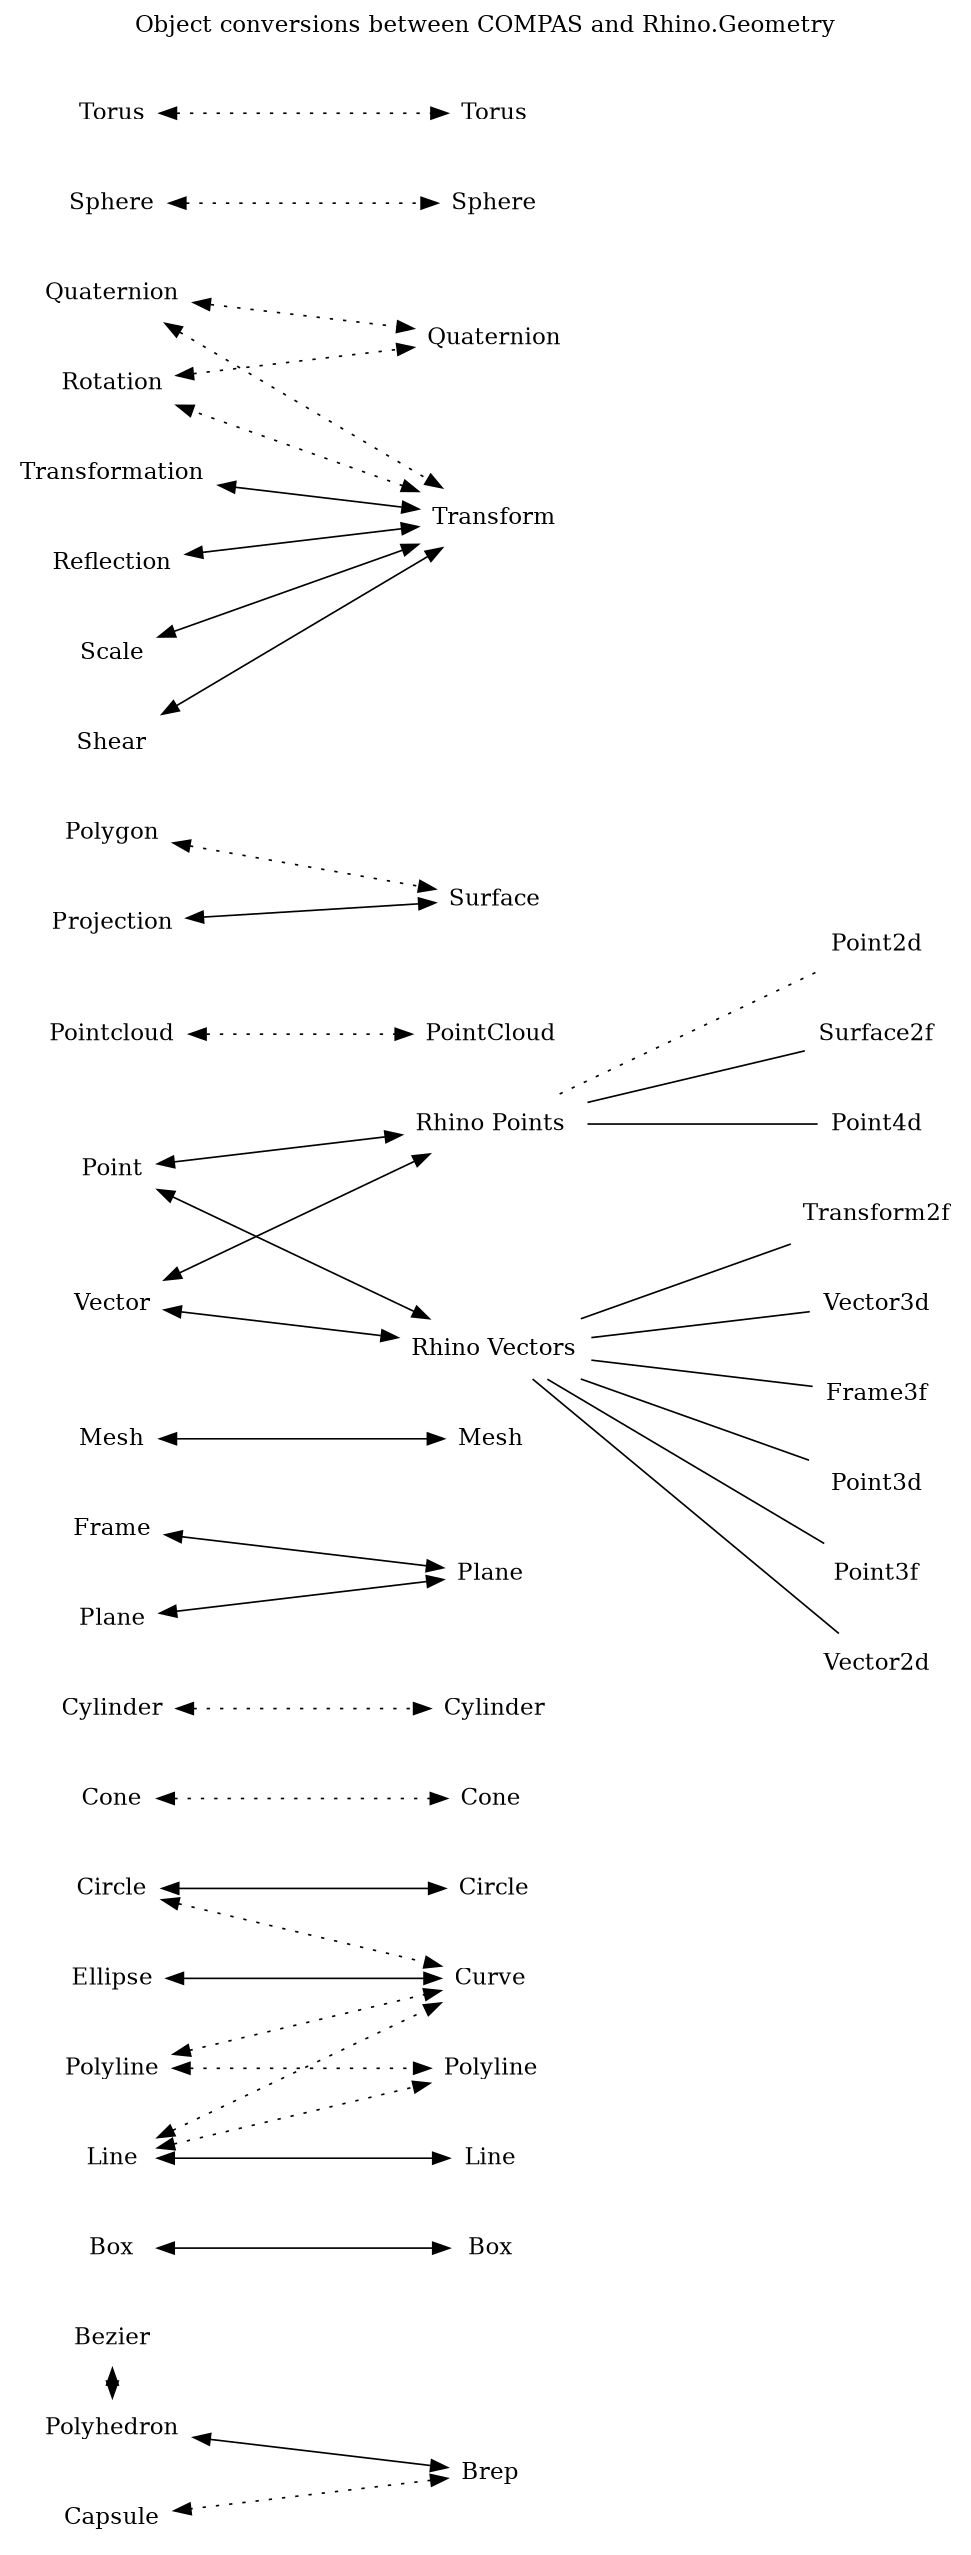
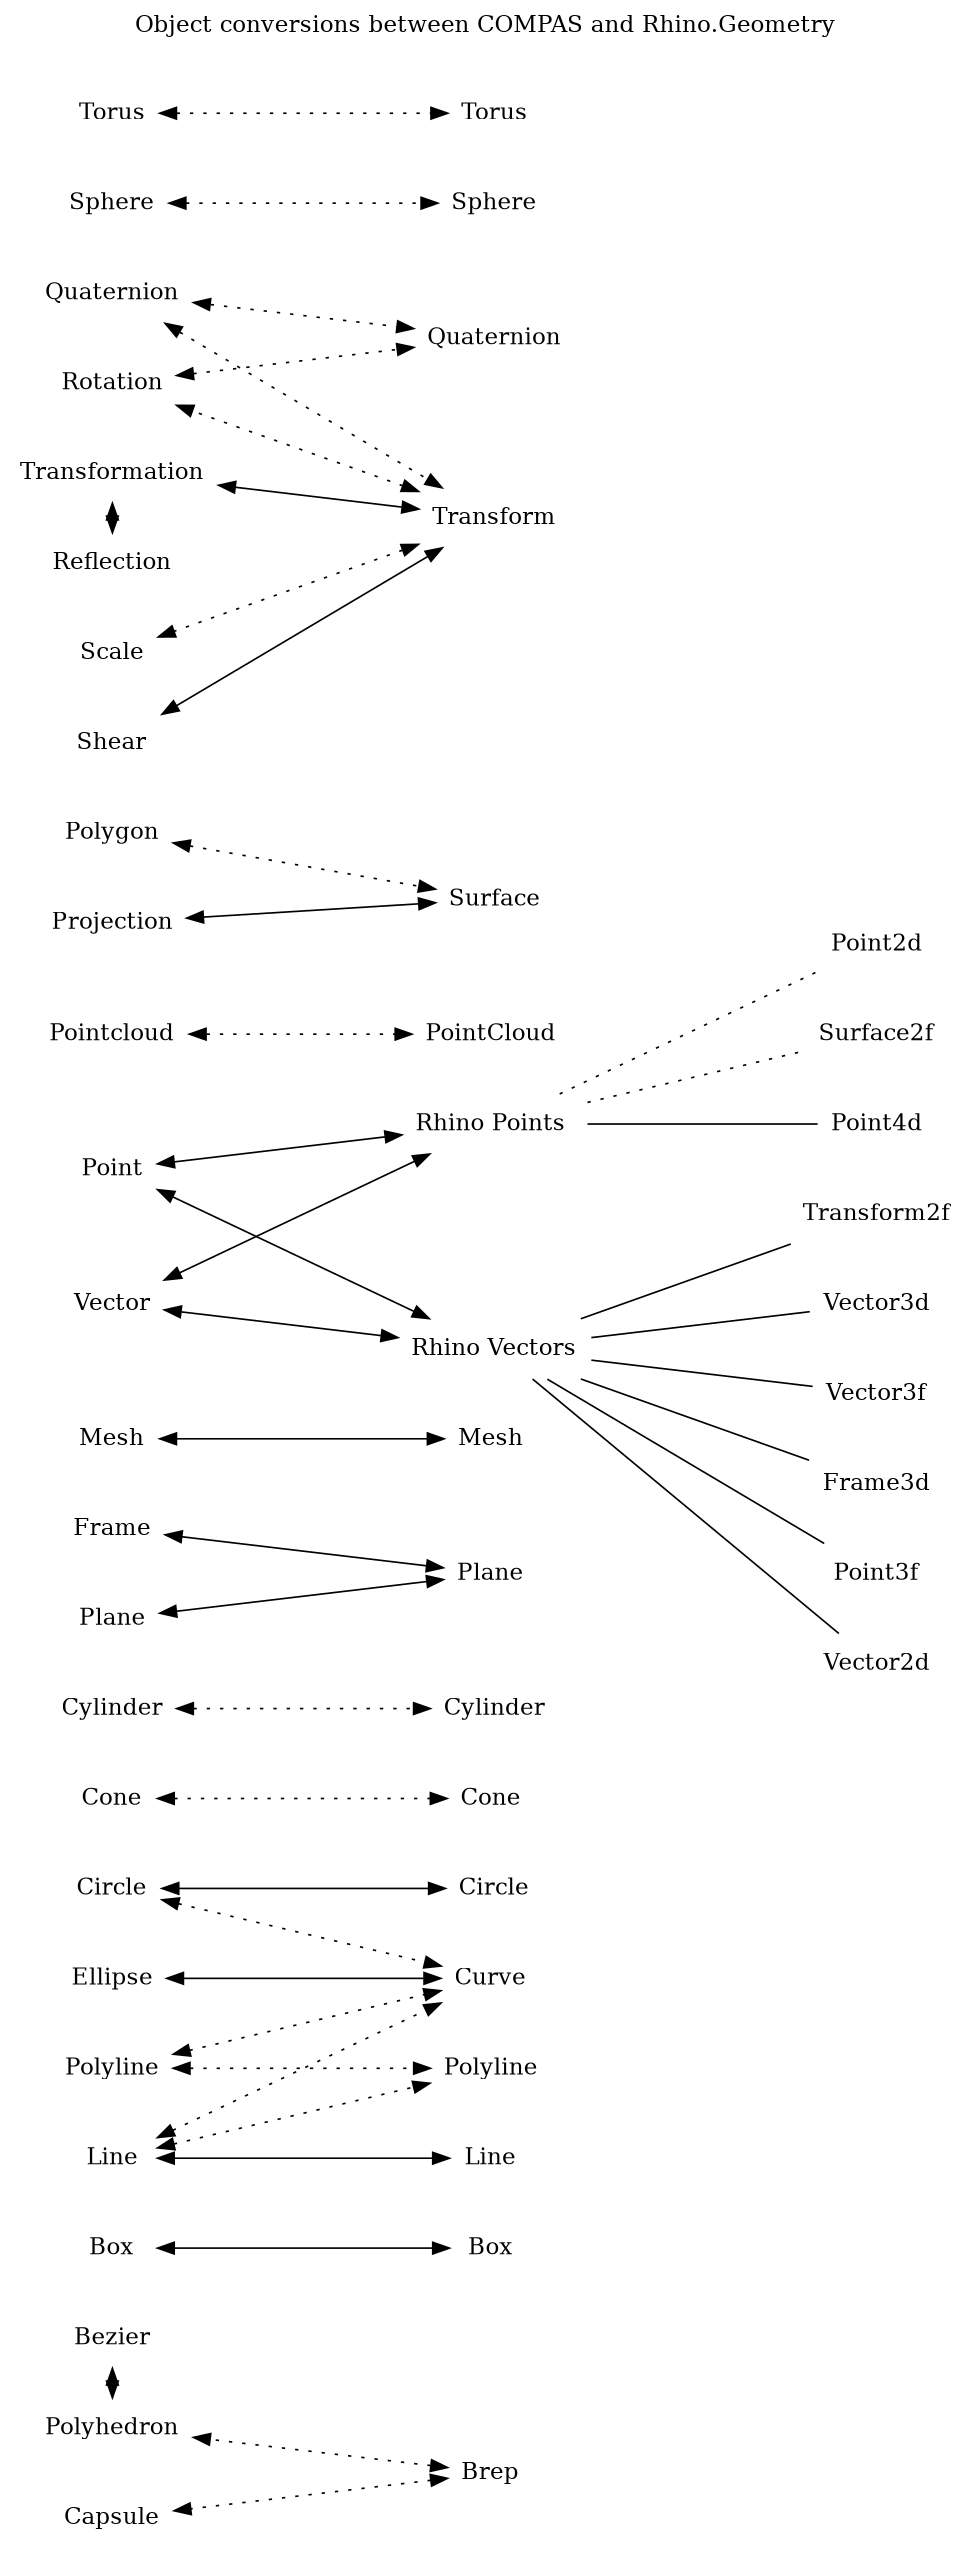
(302, 541) -> (112, 515)
(288, 591) -> (288, 591)
(696, 1077) -> (696, 1077)
(877, 1394) -> (877, 1394)
(877, 1484) -> (877, 1484)
(320, 2452) -> (320, 2452)
